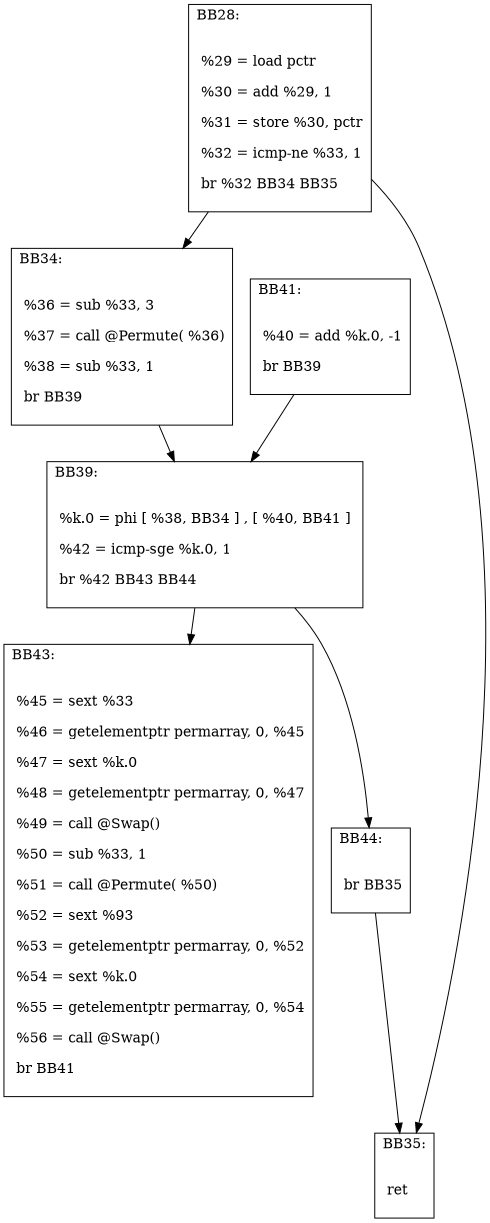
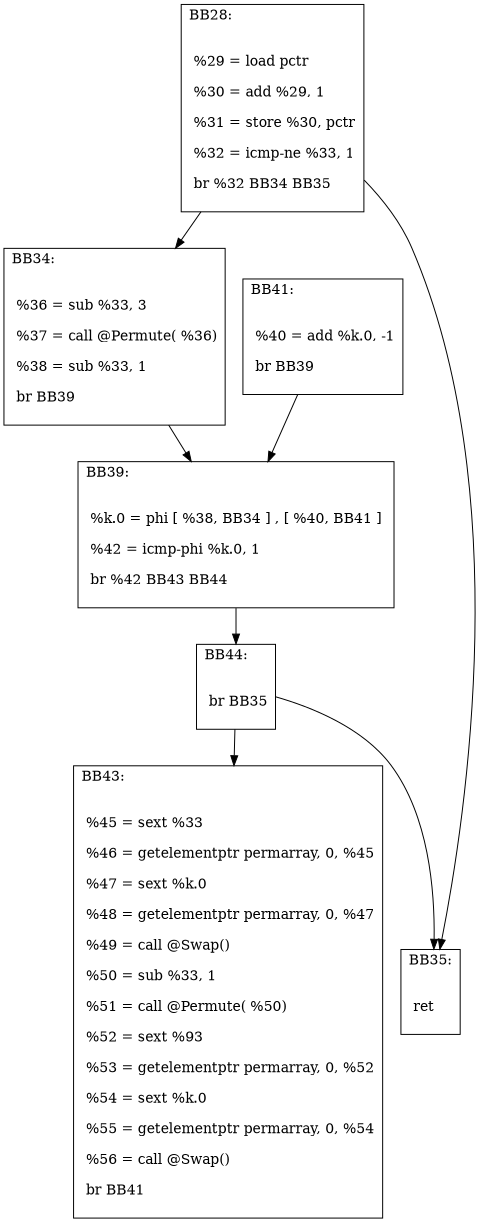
(143, 550) -> (173, 550)
(193, 621) -> (235, 742)
